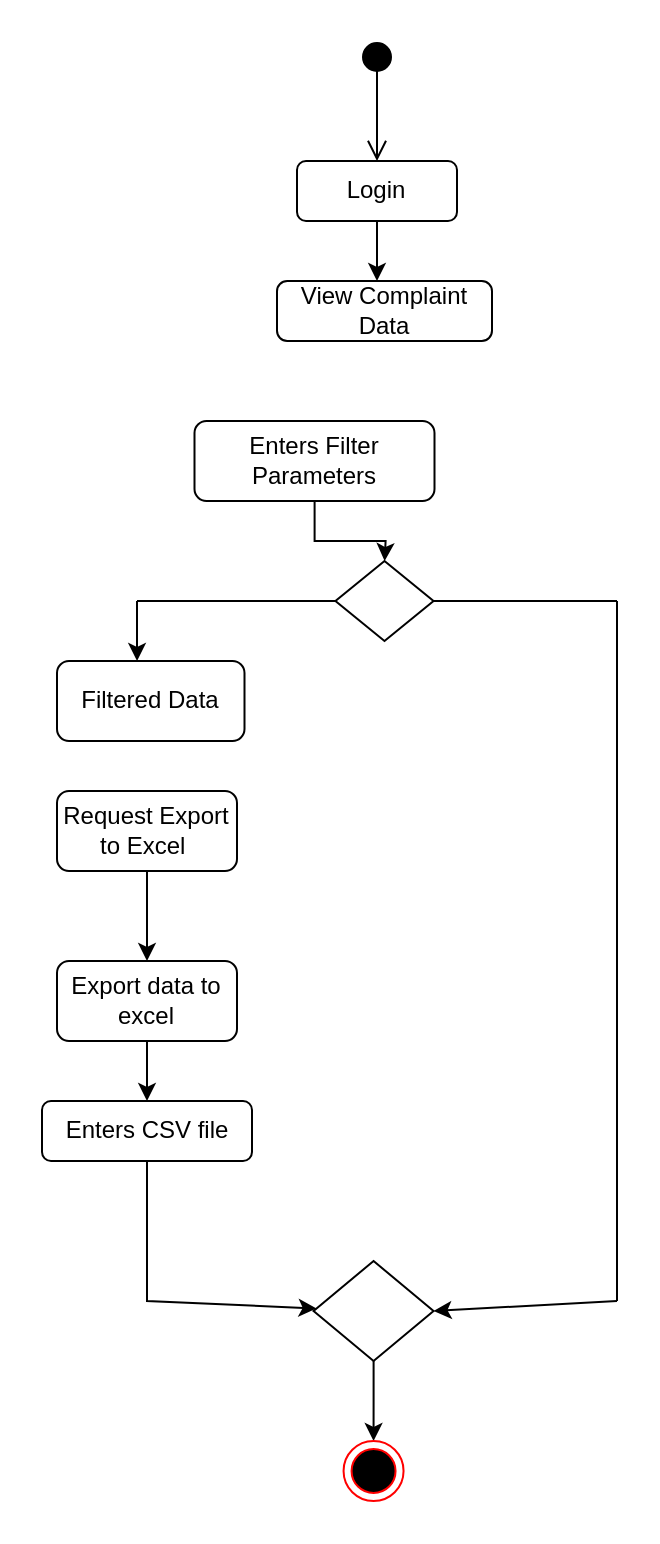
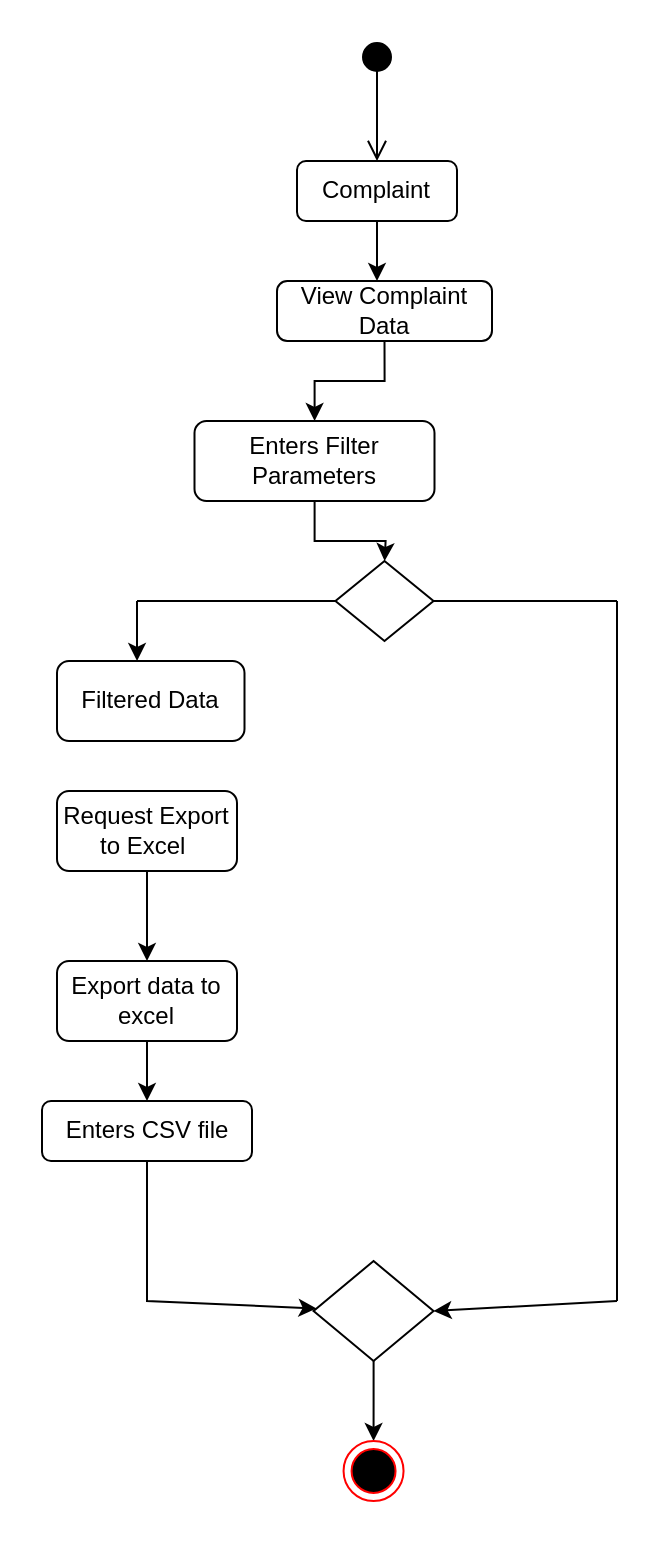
(377, 191) -> (377, 191)
none -> (357, 381)
